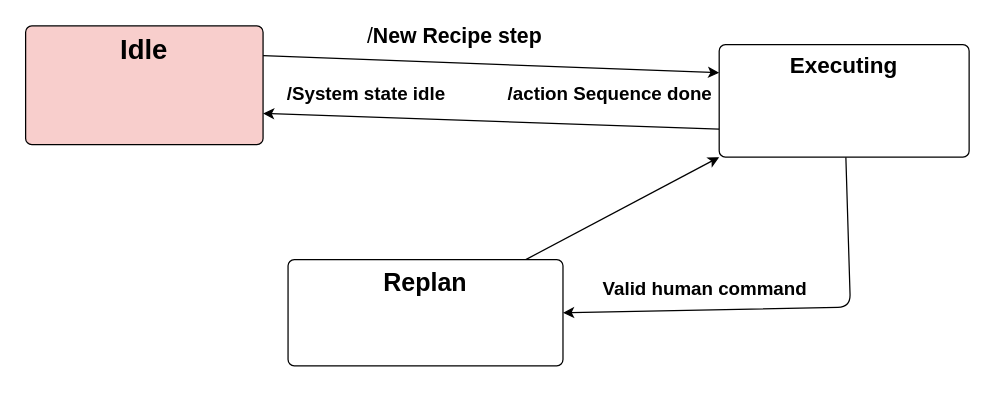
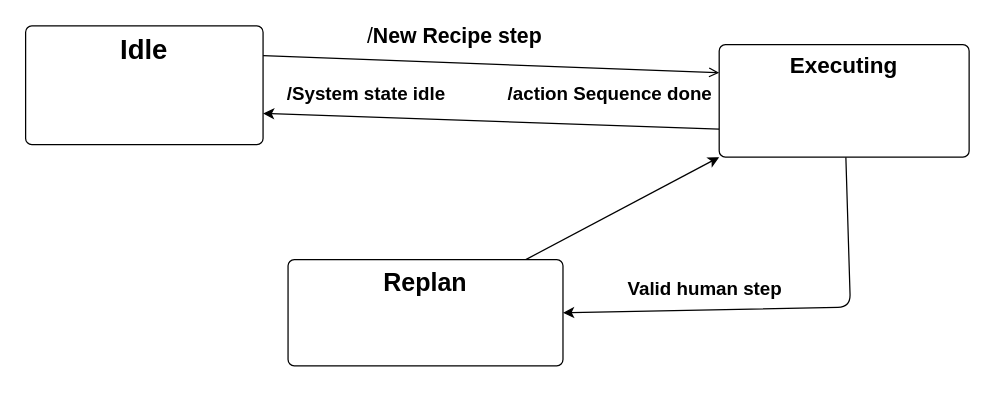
(709, 72) -> (711, 72)
(144, 85) -> (144, 85)
(708, 288) -> (708, 288)
